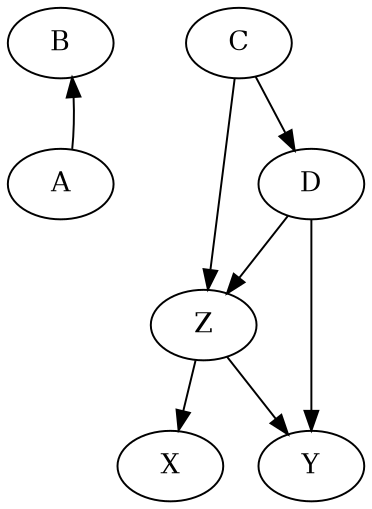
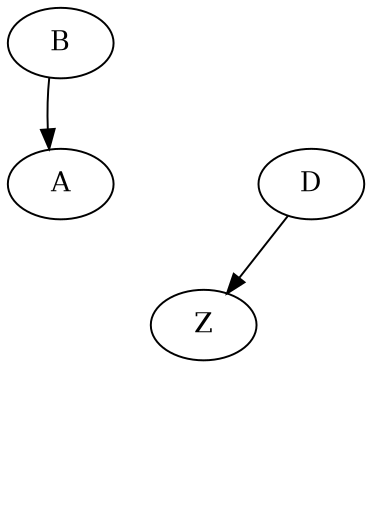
(239, 43) -> none
(74, 123) -> (48, 103)
(170, 466) -> none
(311, 466) -> none
